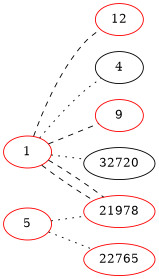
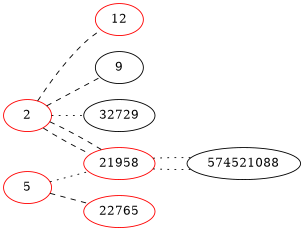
(119, 68) -> none
(119, 116) -> (119, 68)
(28, 152) -> (28, 116)
(119, 164) -> (119, 116)
none -> (244, 164)
(119, 212) -> (119, 164)
(70, 241) -> (69, 198)
